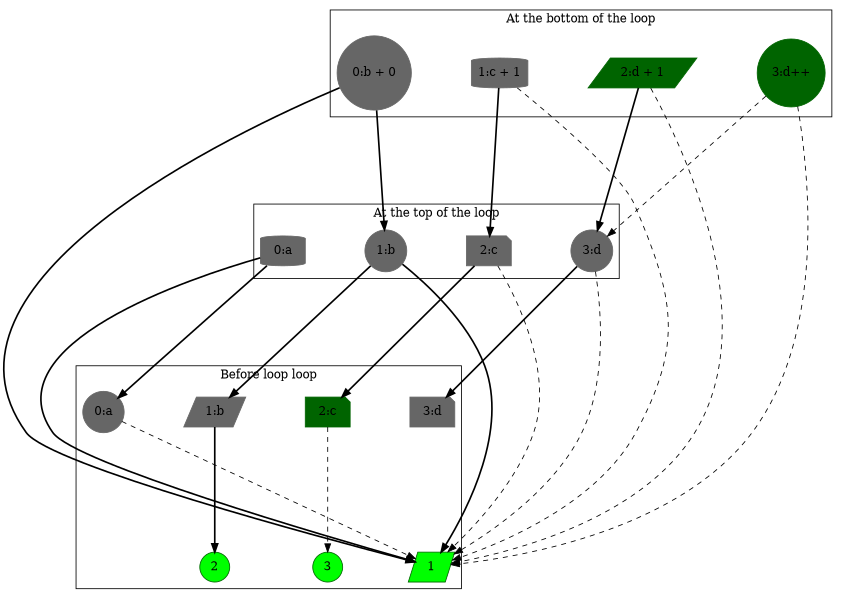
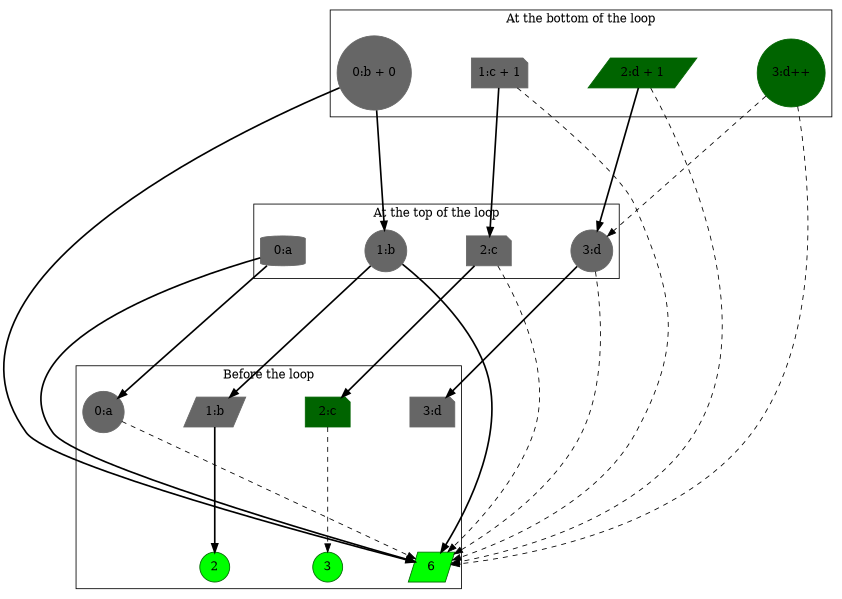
(500, 73) -> (500, 73)
(269, 375) -> (269, 375)
(432, 567) -> (432, 567)
